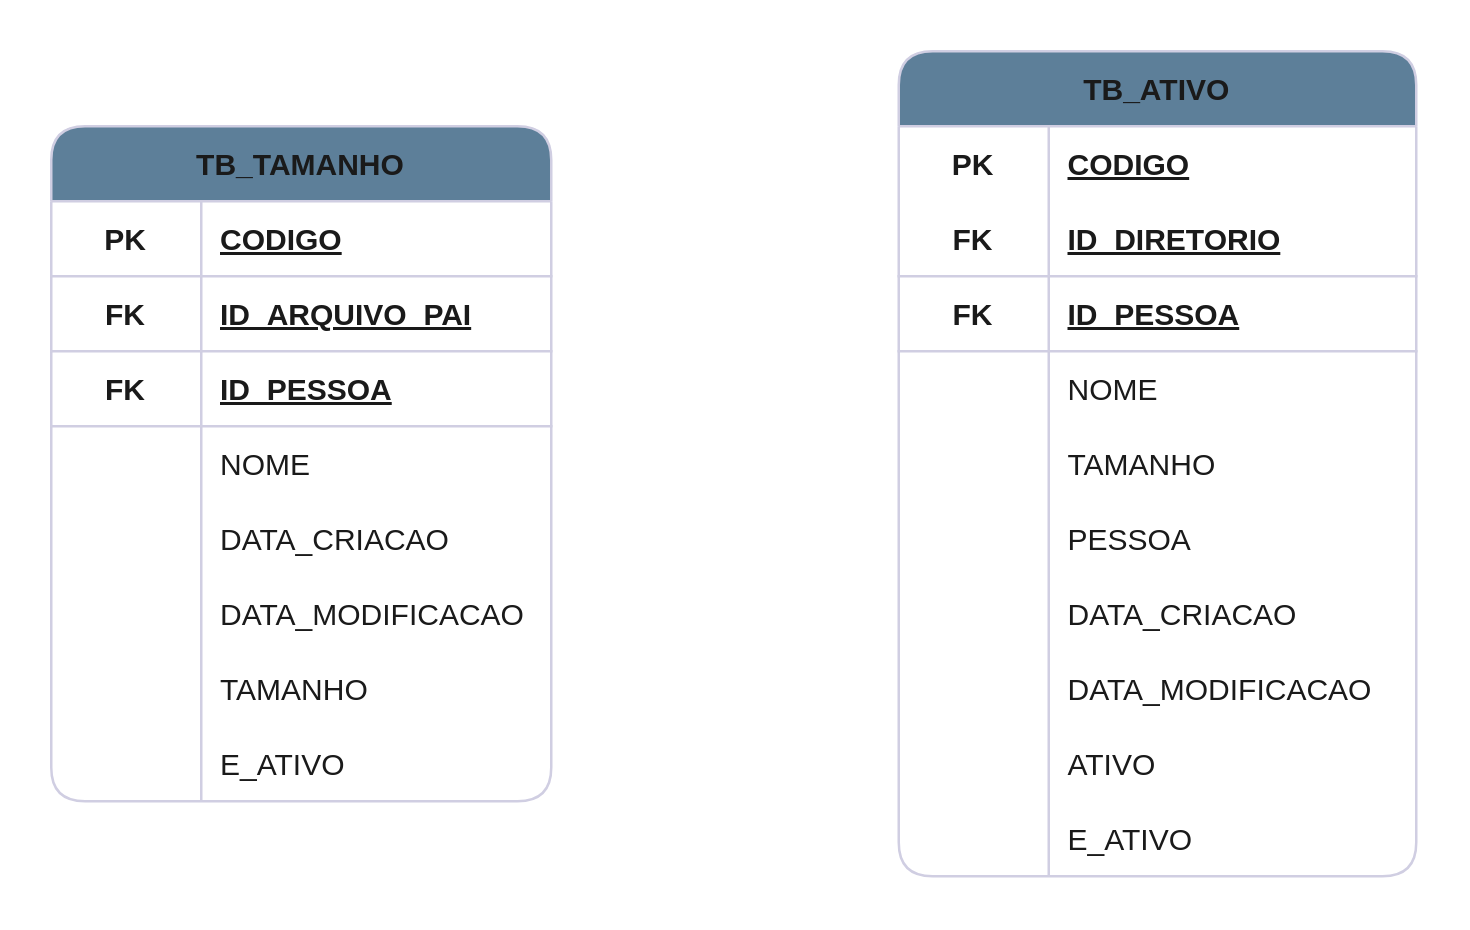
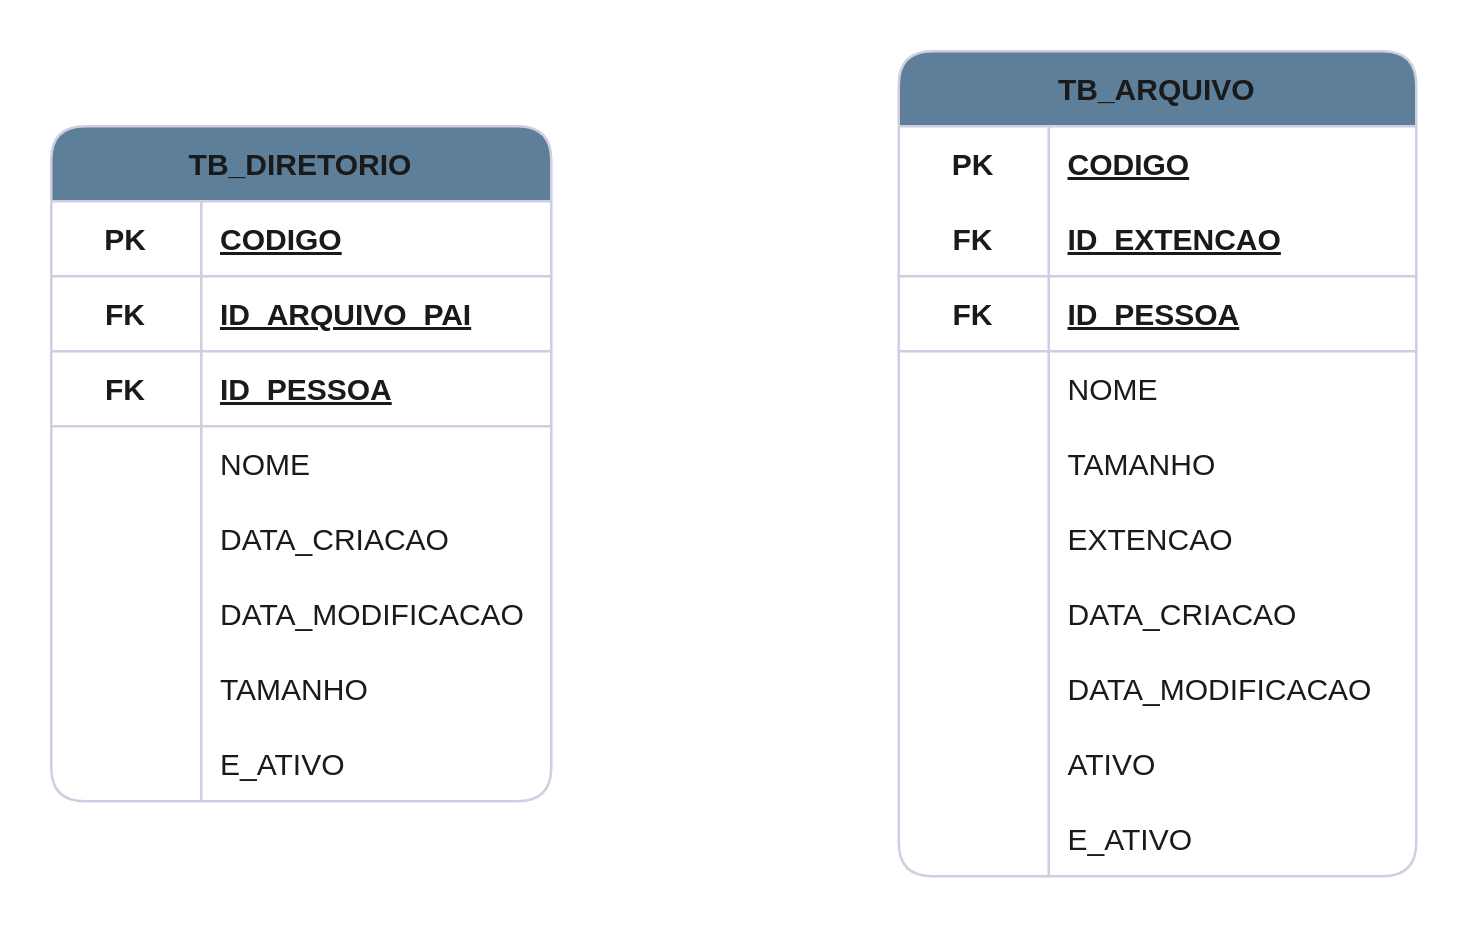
(1156, 90) -> (1156, 90)
(300, 165) -> (300, 165)
(1168, 240) -> (1160, 240)
(1118, 540) -> (1135, 540)
